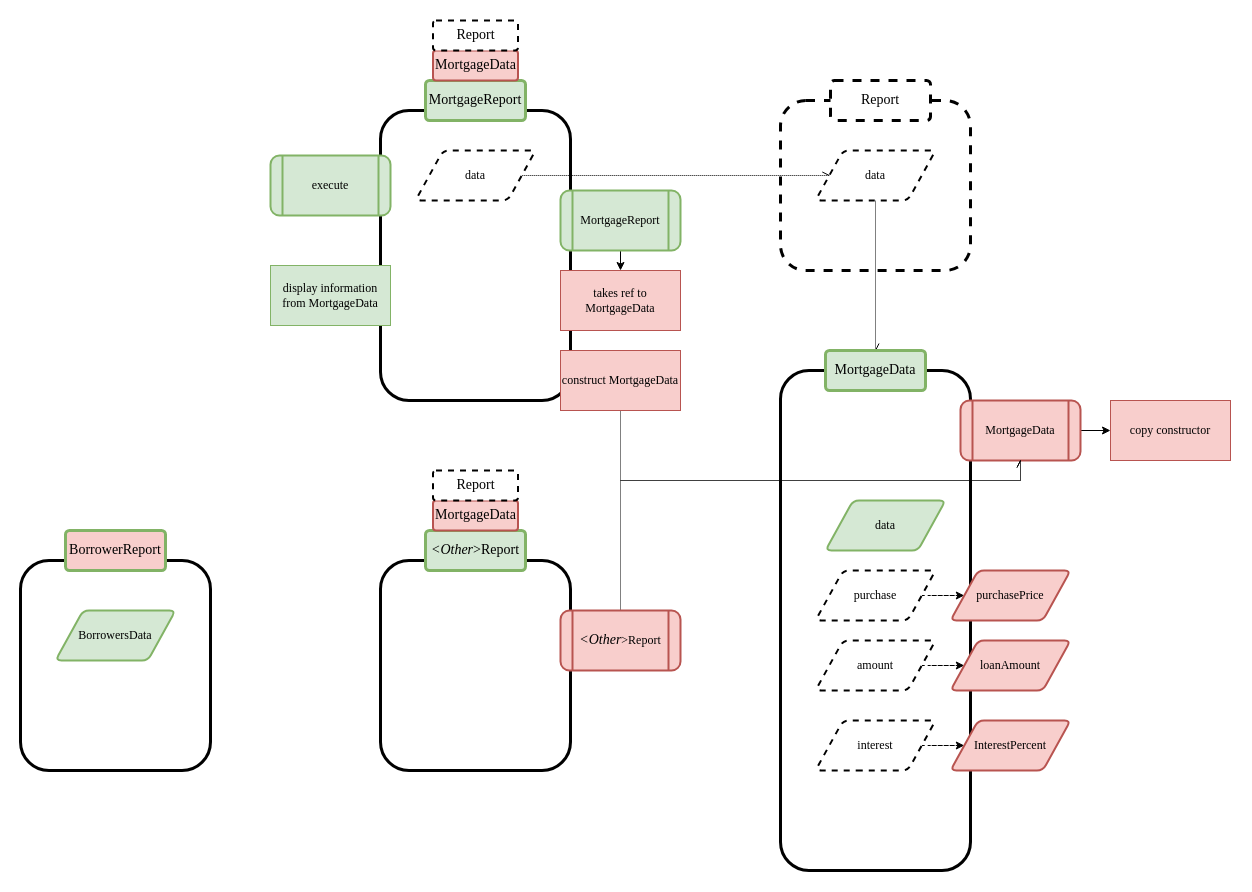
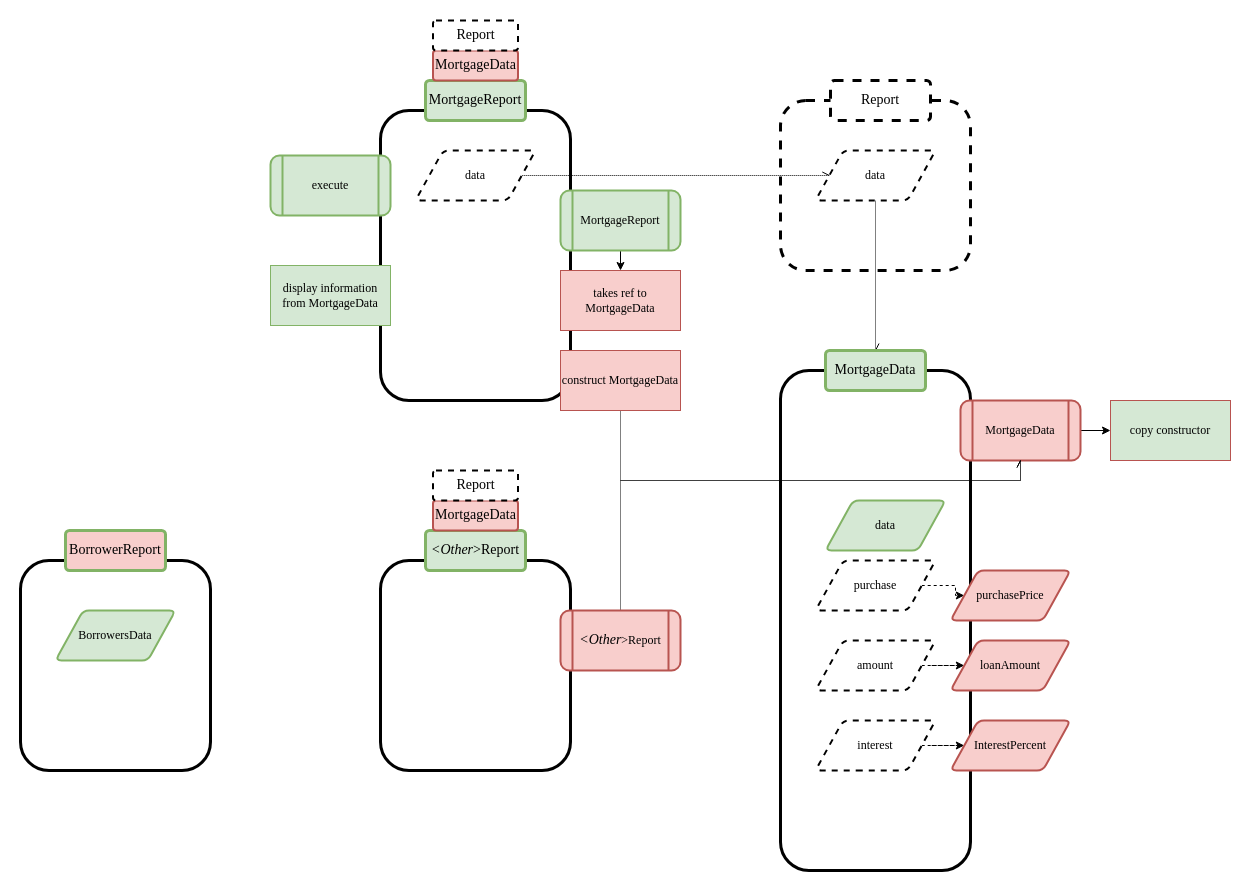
(1171, 431) -> (1171, 431)
(876, 596) -> (876, 586)
